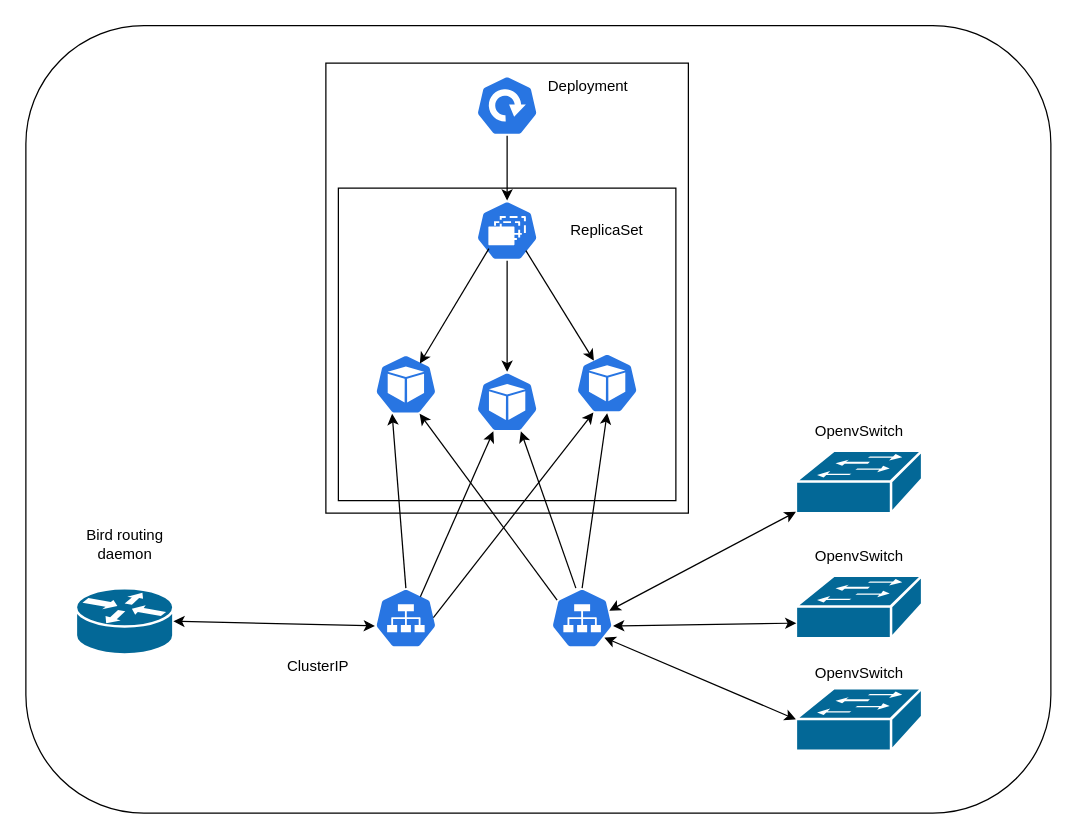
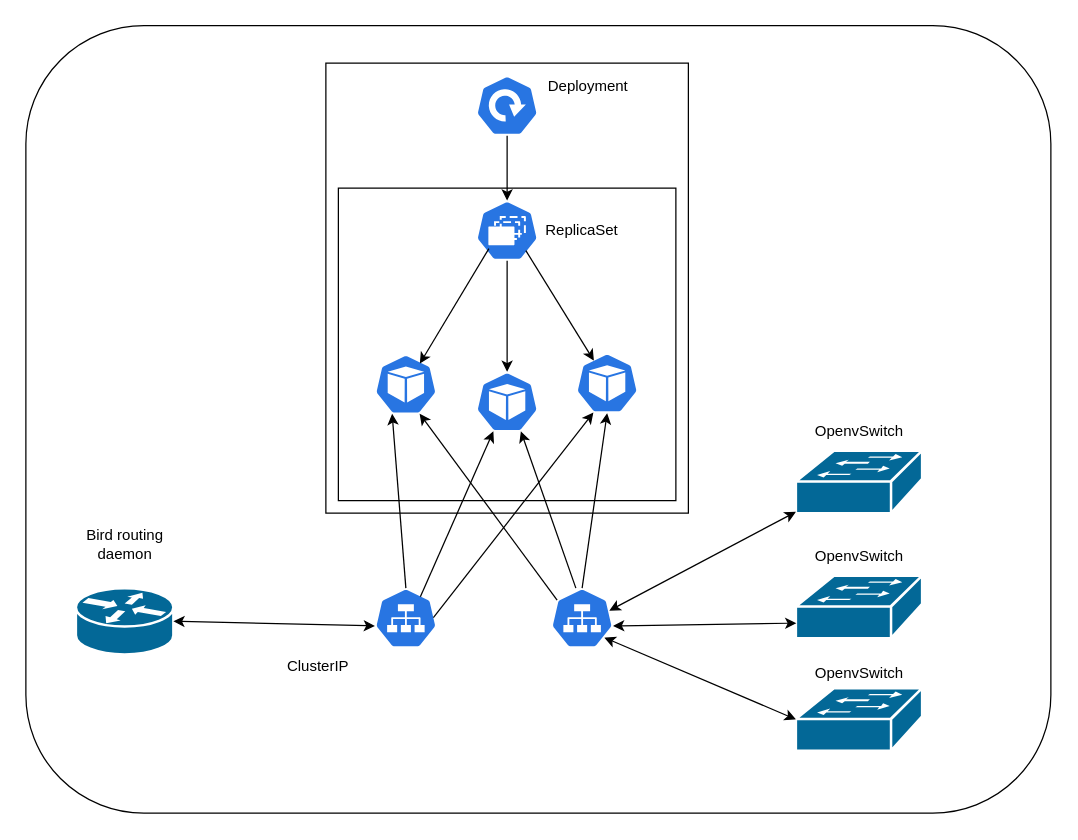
(607, 231) -> (582, 231)
